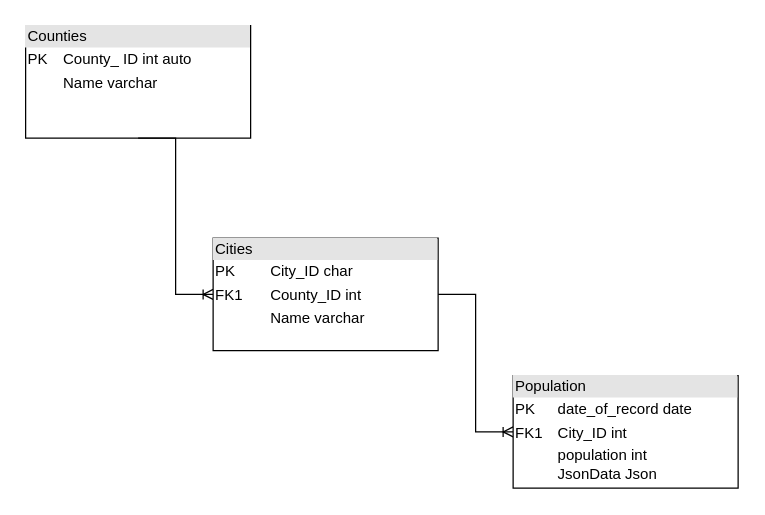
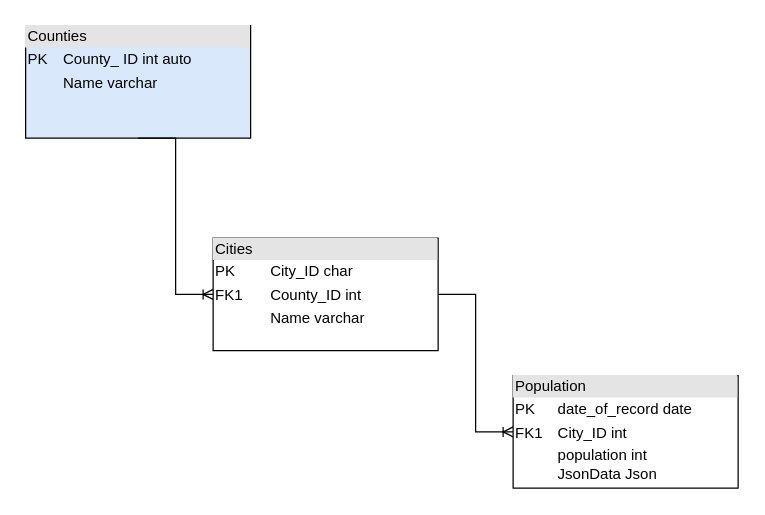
(138, 82) -> (138, 82)
